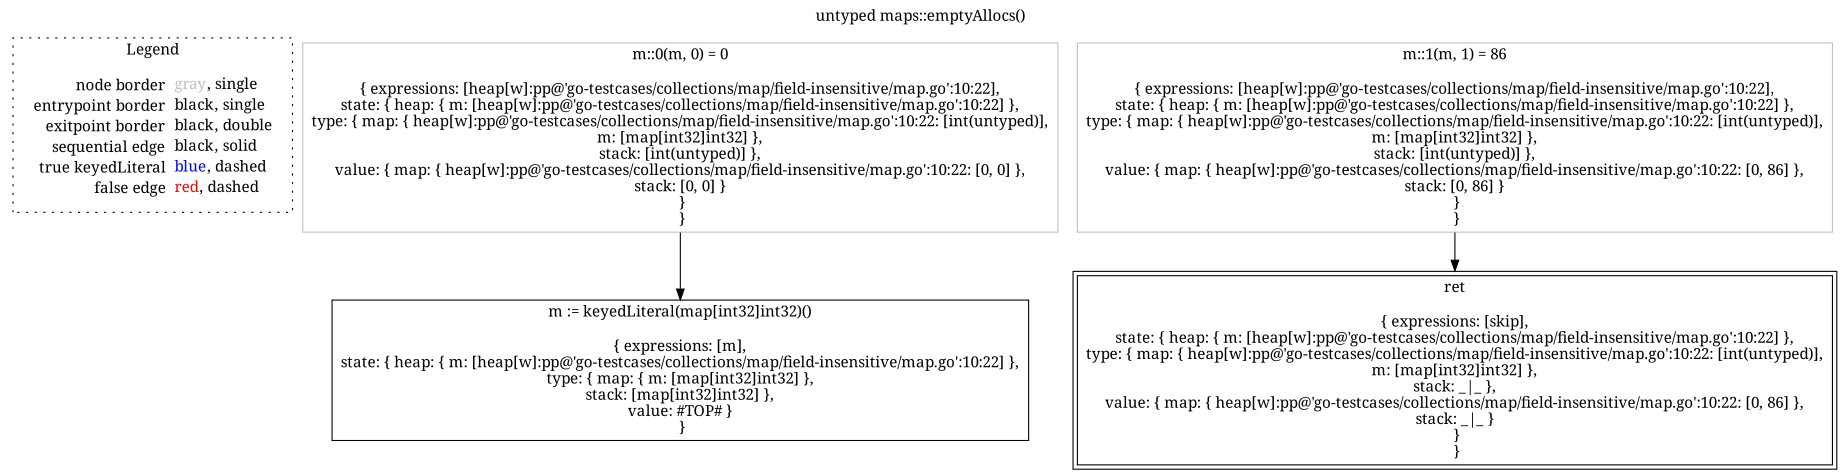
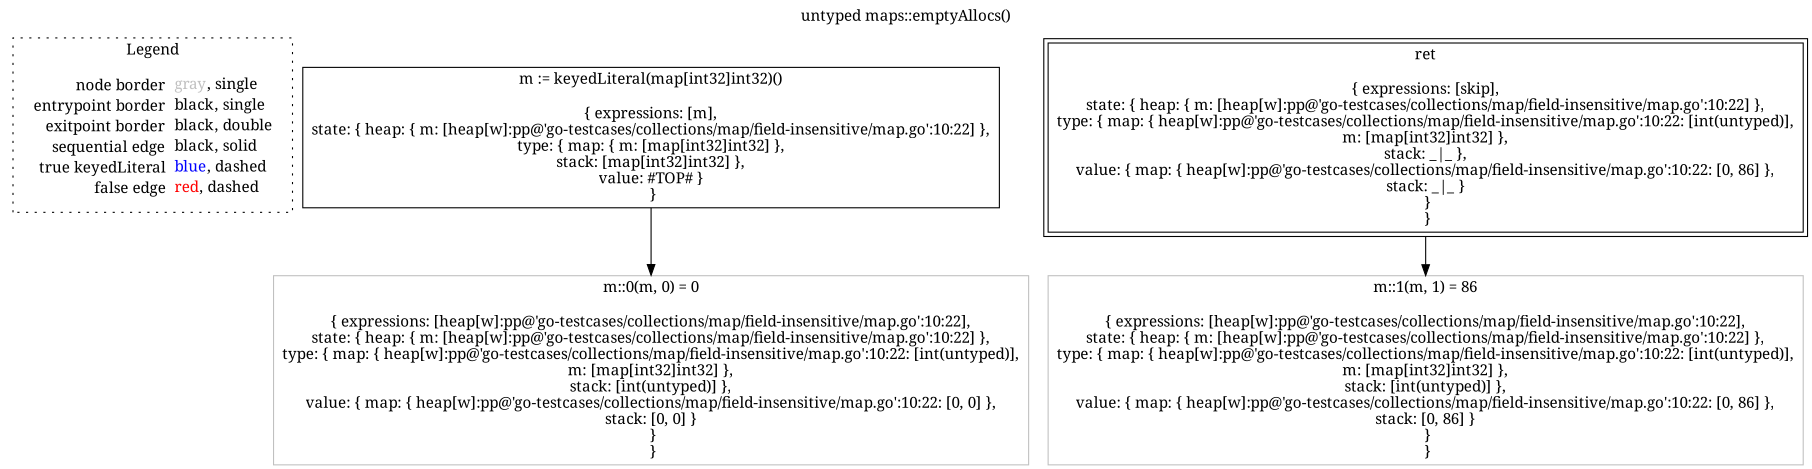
(1455, 246) -> (1426, 251)
(680, 261) -> (651, 236)
